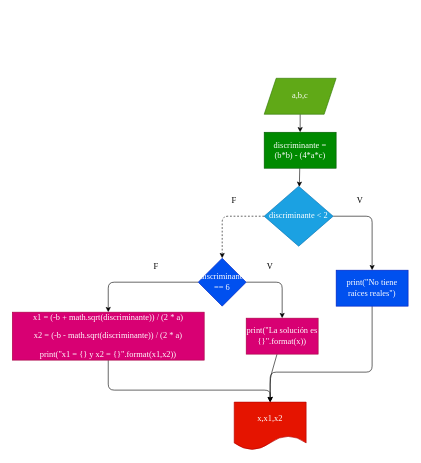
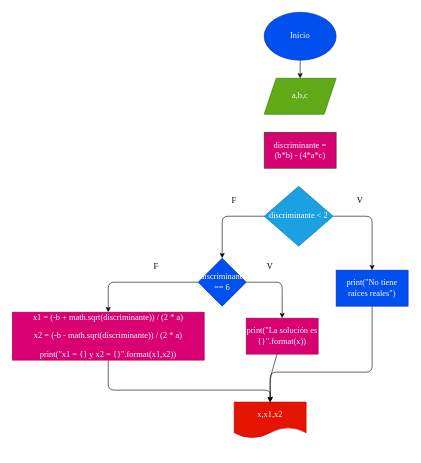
none -> (300, 36)
none -> (300, 72)
(300, 126) -> none
(300, 150) -> (300, 150)
(300, 176) -> none
(225, 217) -> (225, 217)
(270, 426) -> (270, 420)
